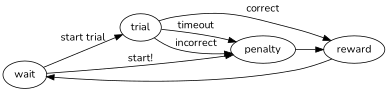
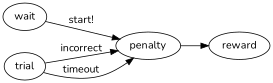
(242, 16) -> none
(79, 52) -> none
(194, 81) -> none
